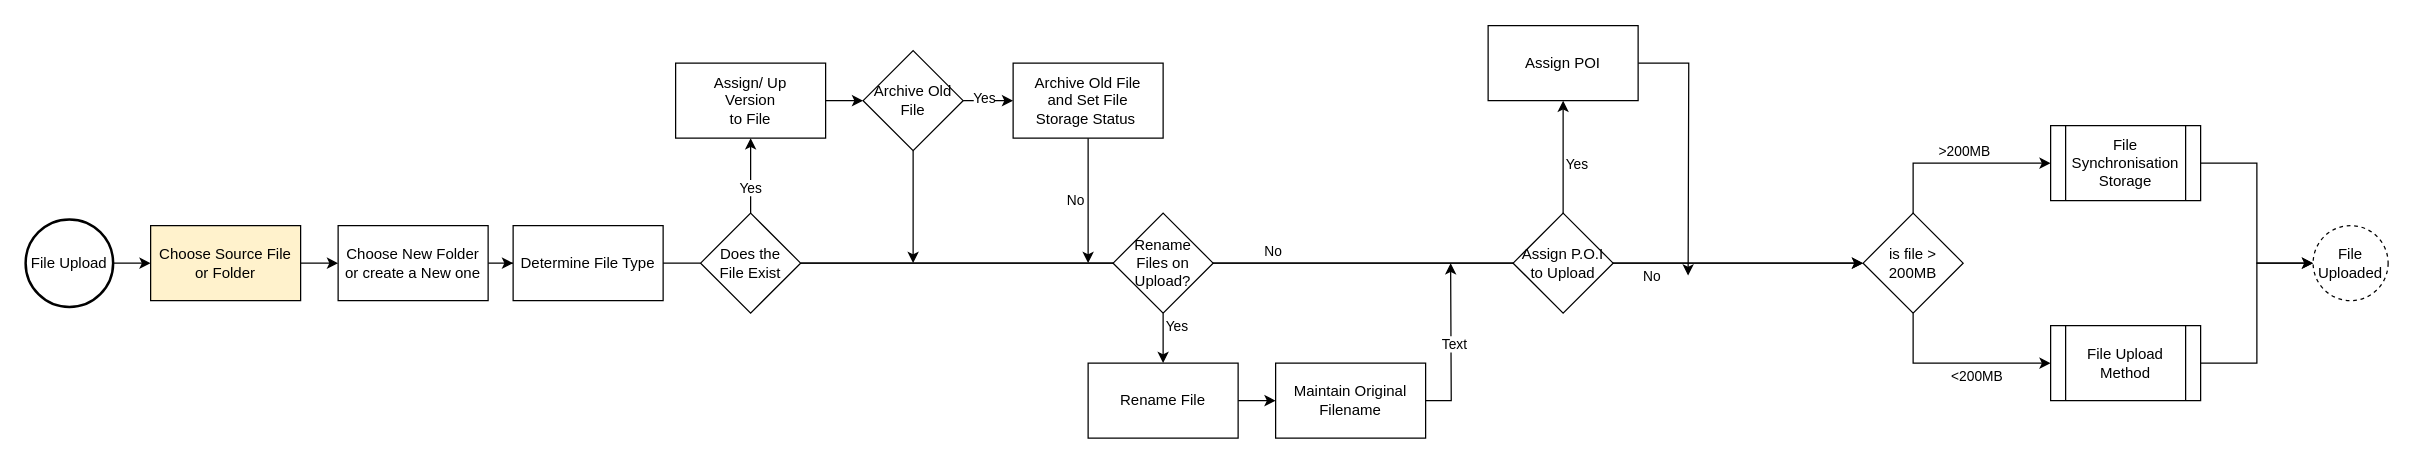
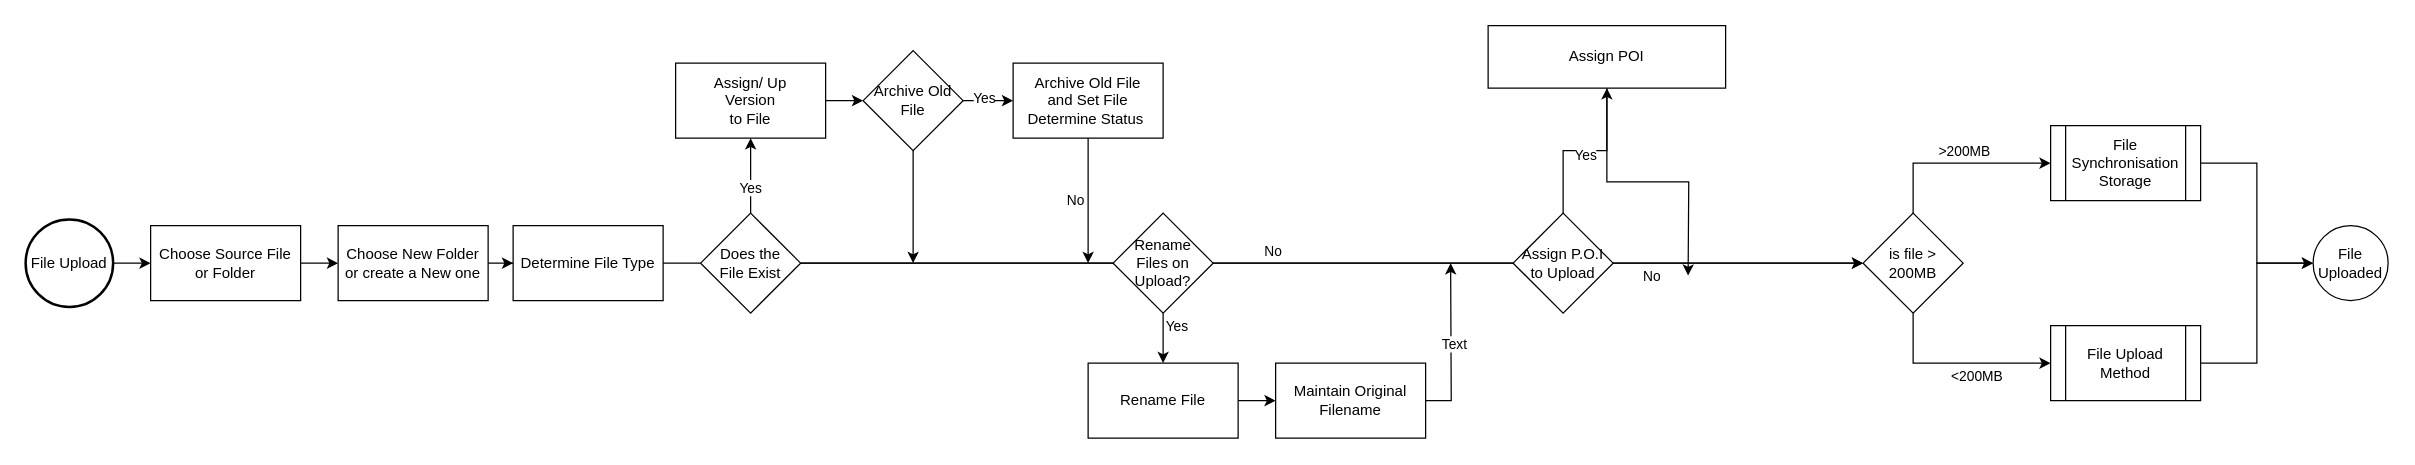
(1563, 63) -> (1607, 57)
(1088, 101) -> (1088, 101)
(226, 263) -> (226, 263)
(2351, 263) -> (2351, 263)
